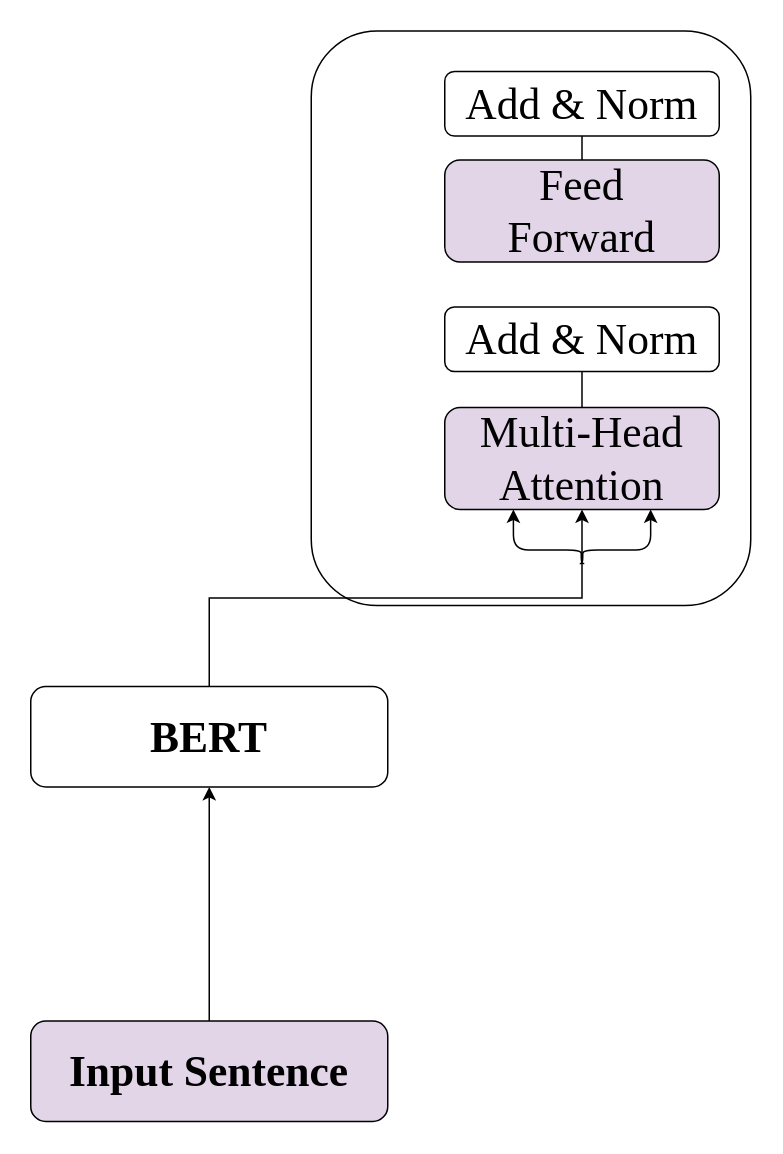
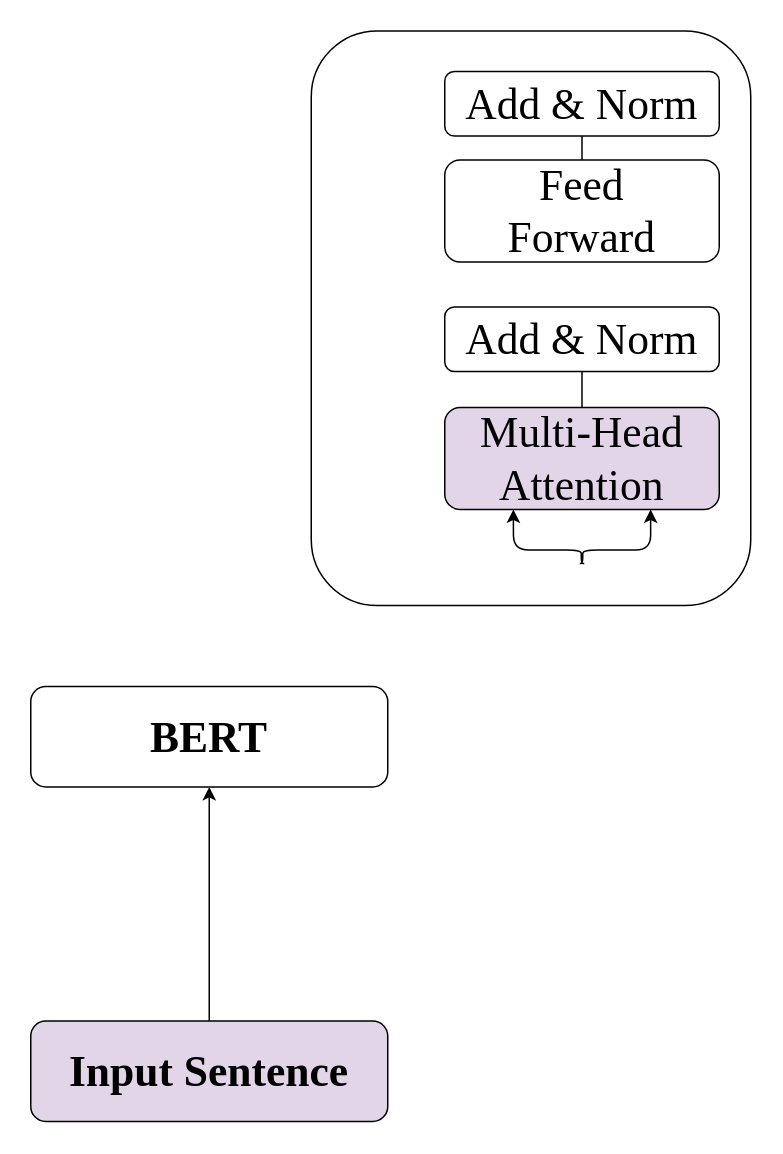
(582, 211) -> (582, 211)
(368, 598) -> none
